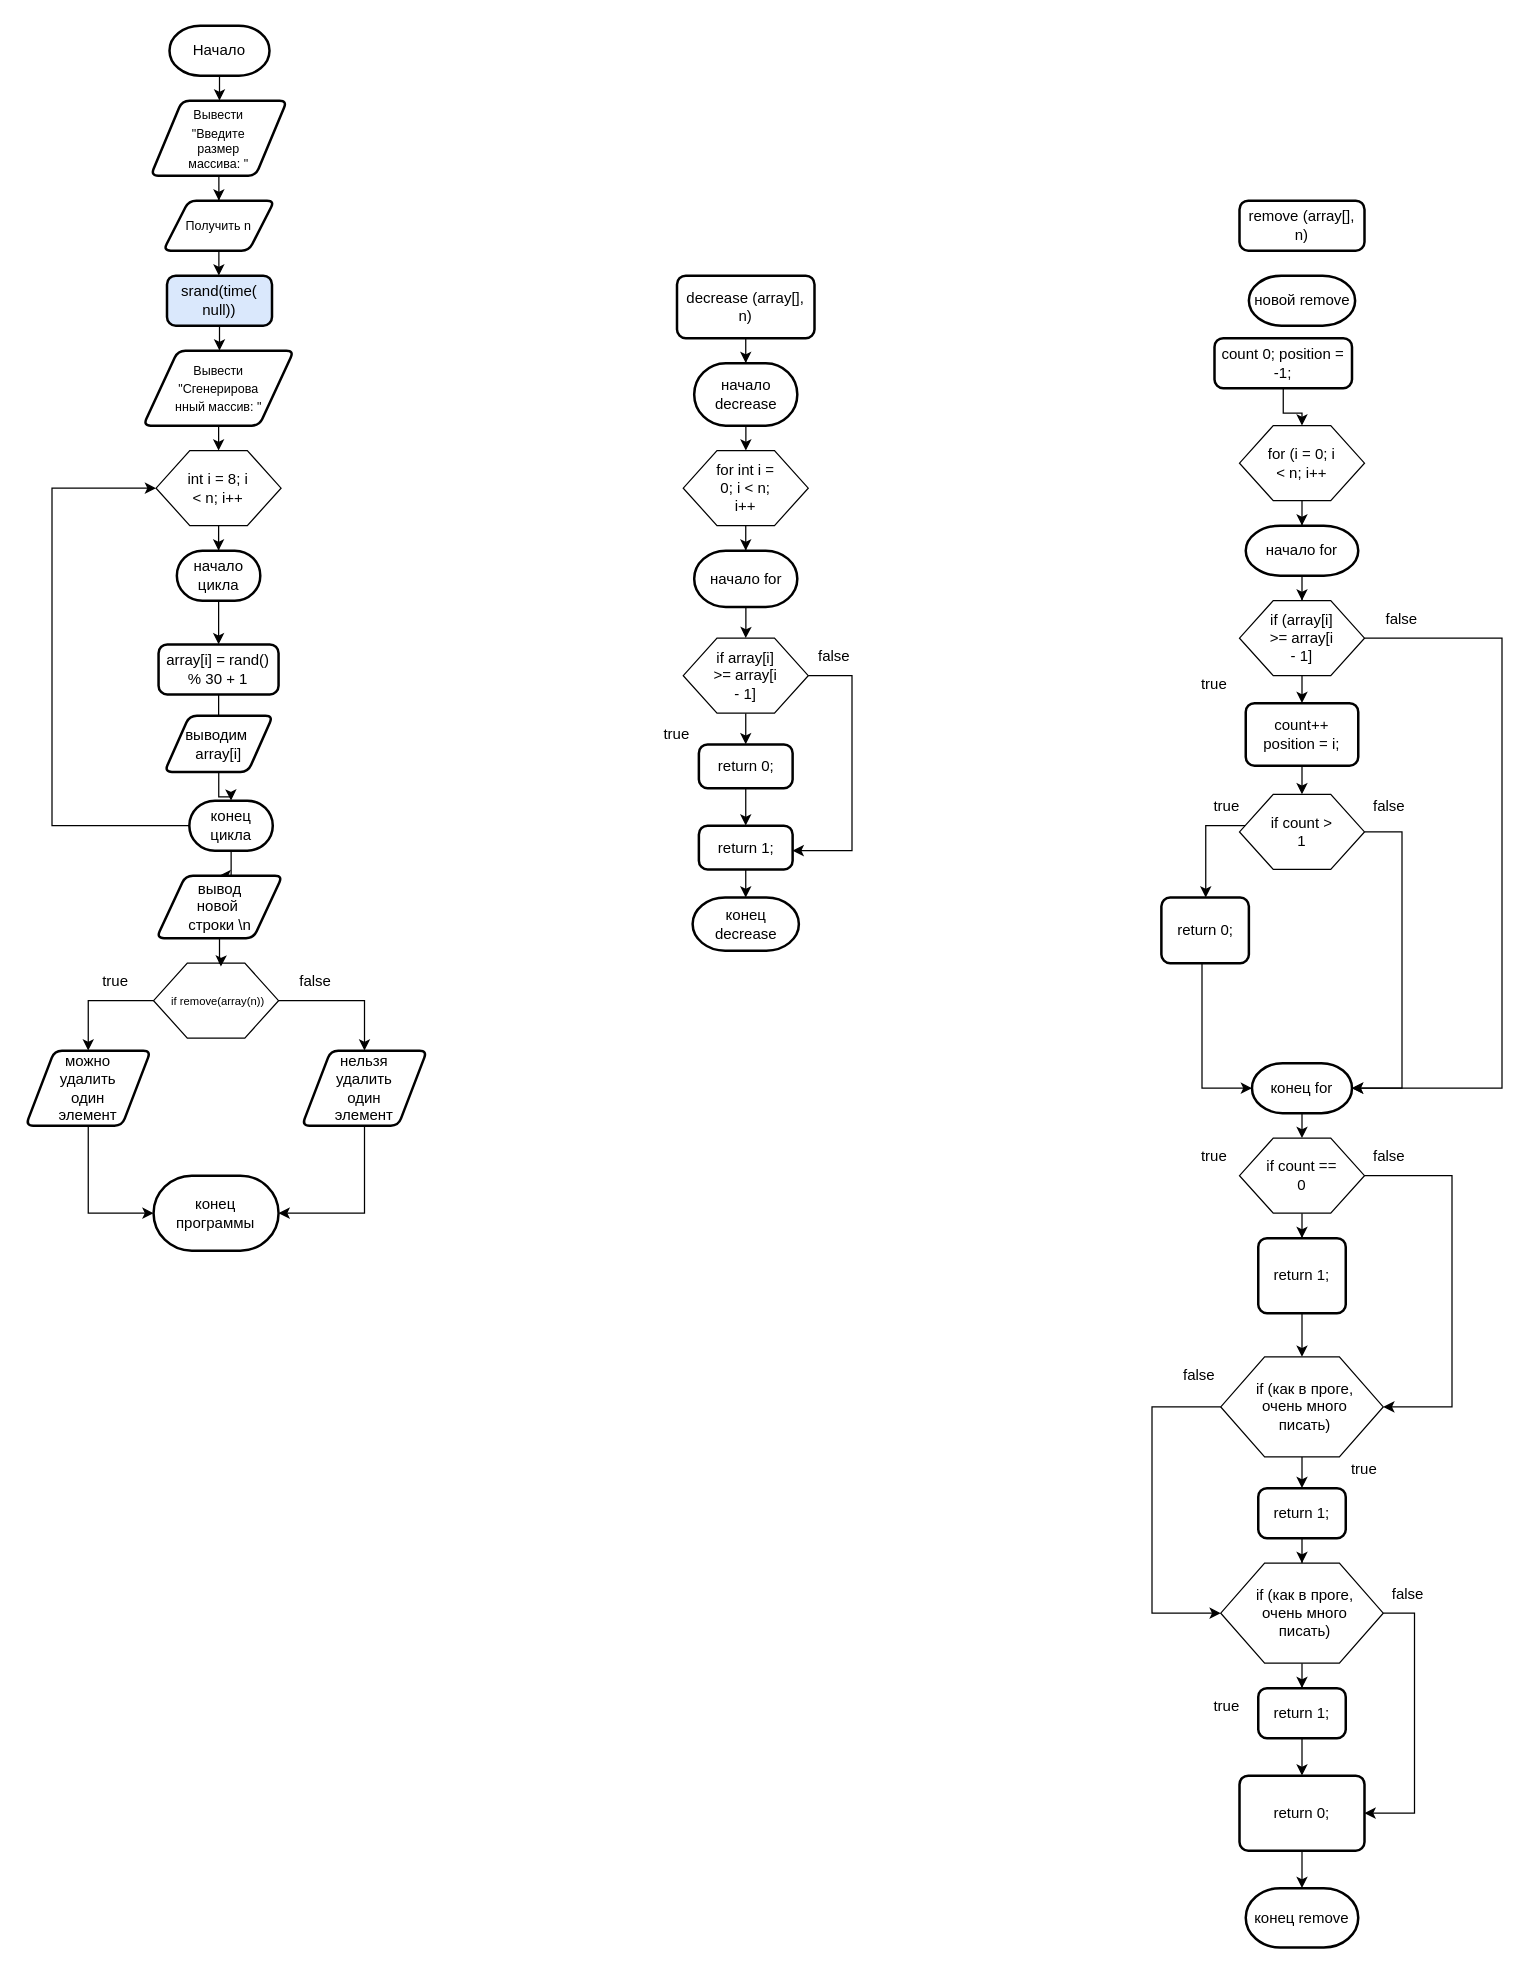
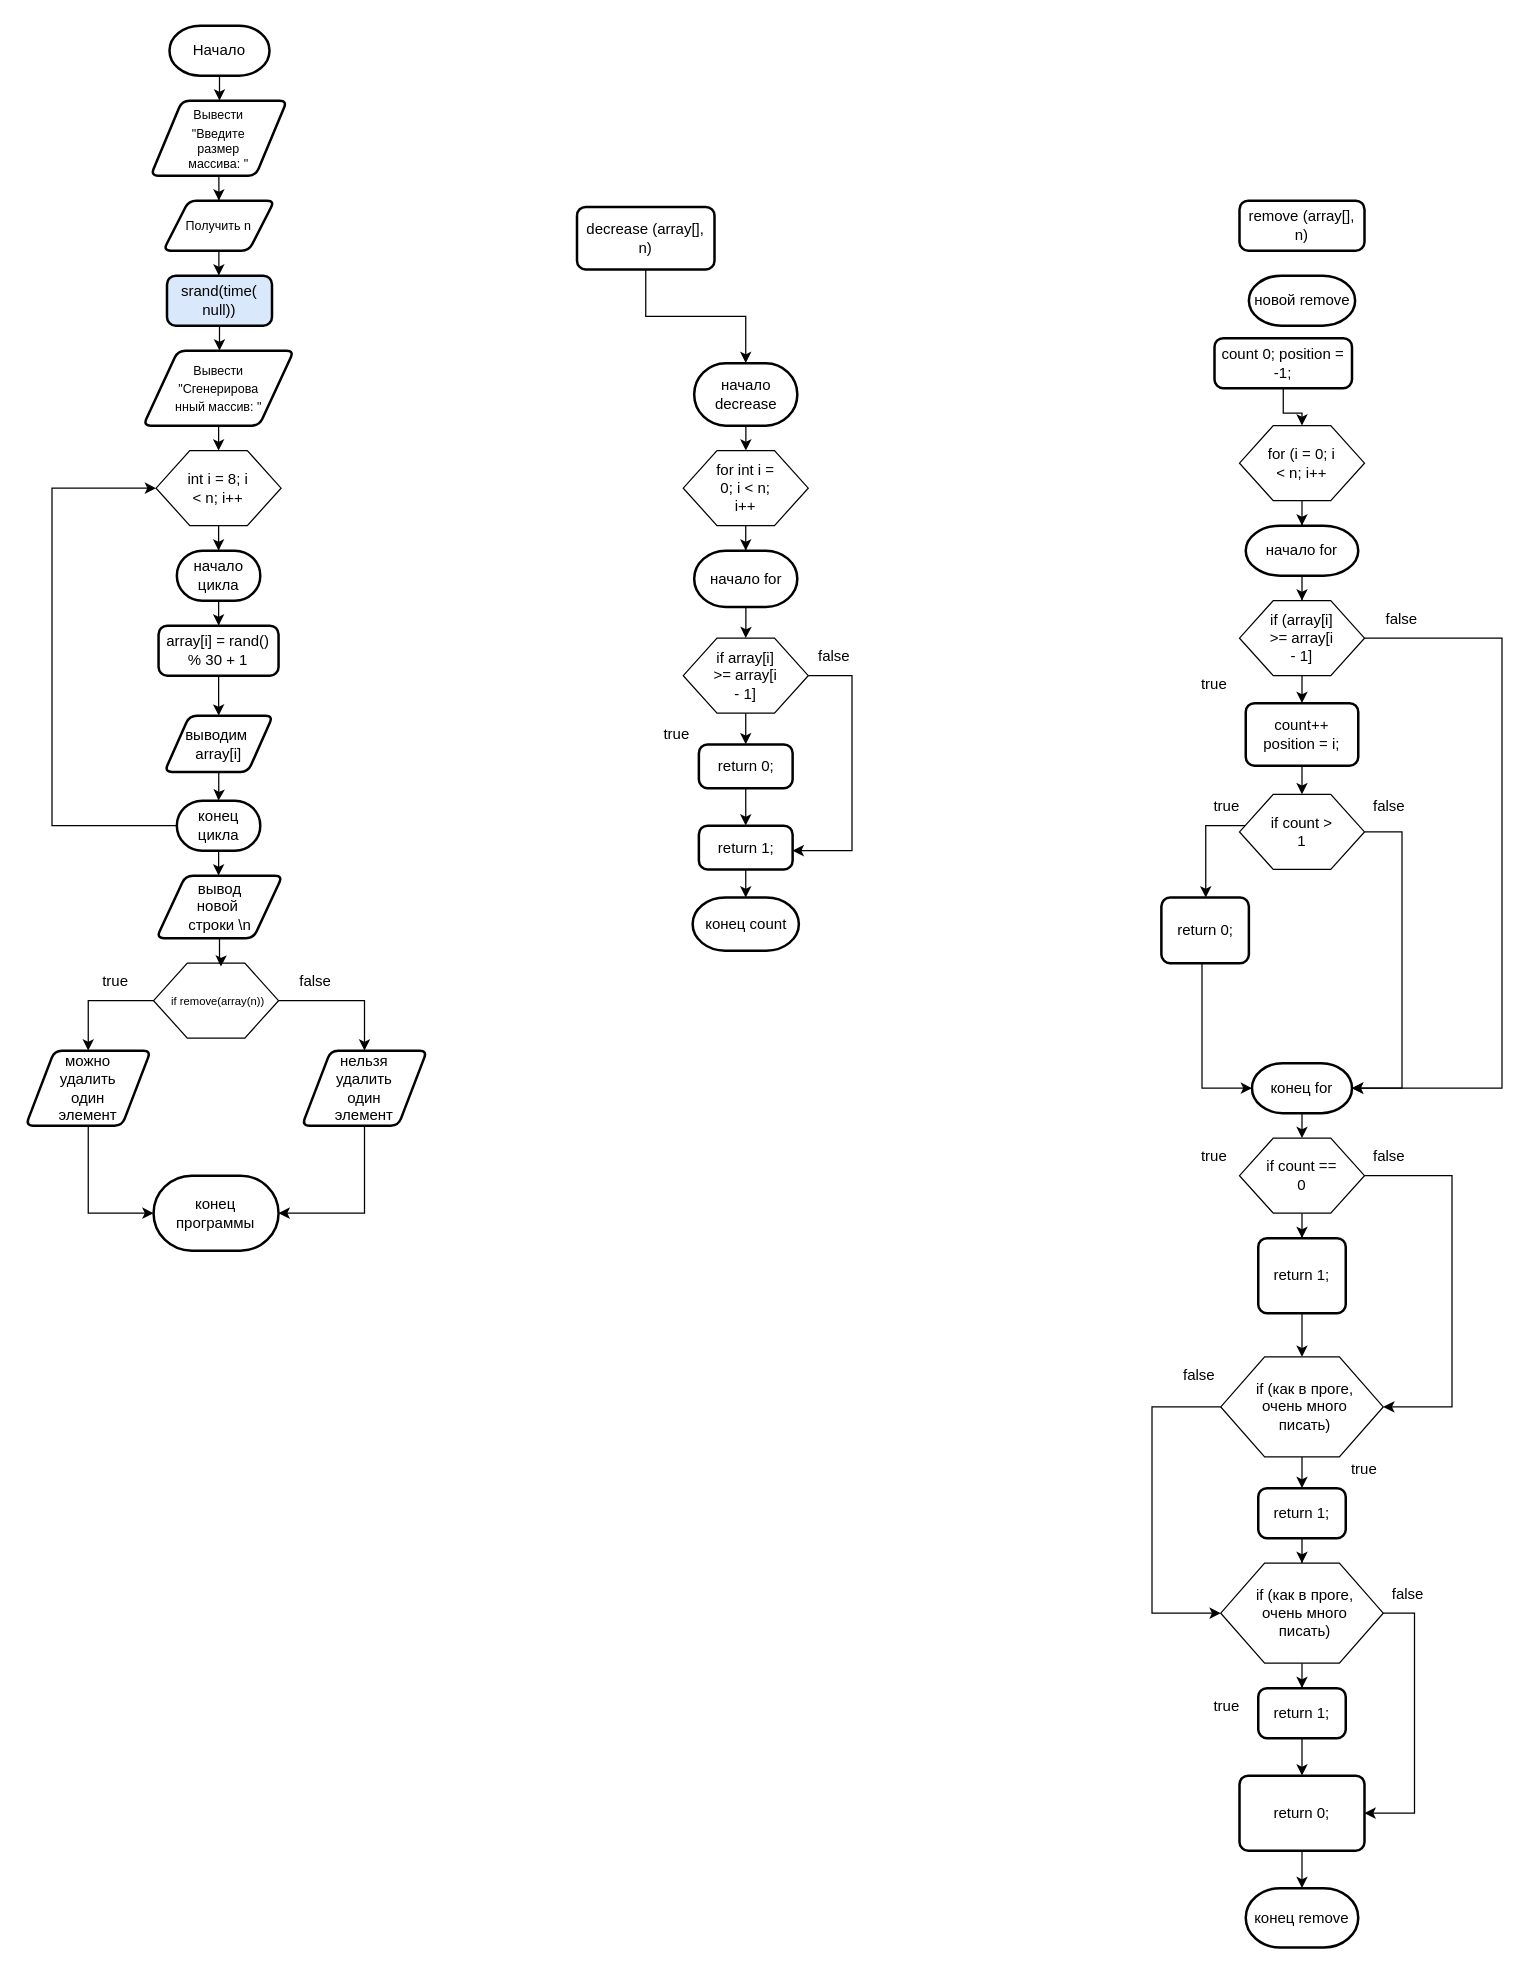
(746, 307) -> (646, 238)
(218, 669) -> (218, 651)
(231, 826) -> (218, 826)
(746, 924) -> (746, 924)
